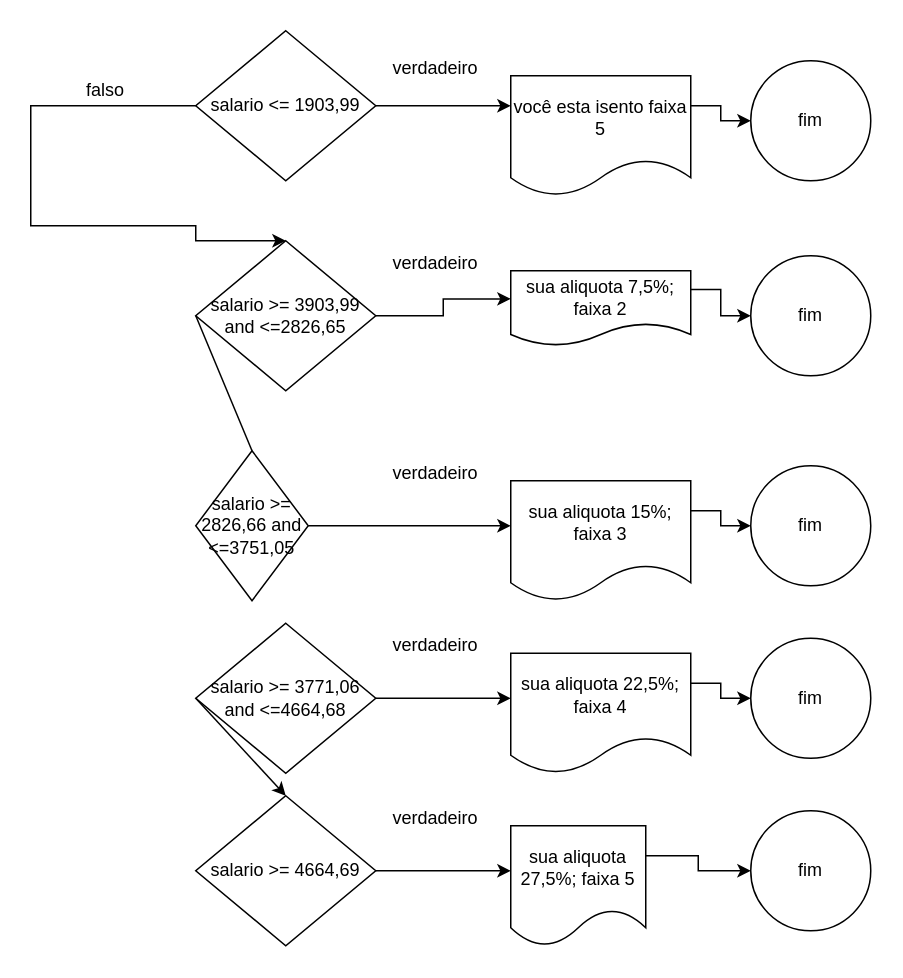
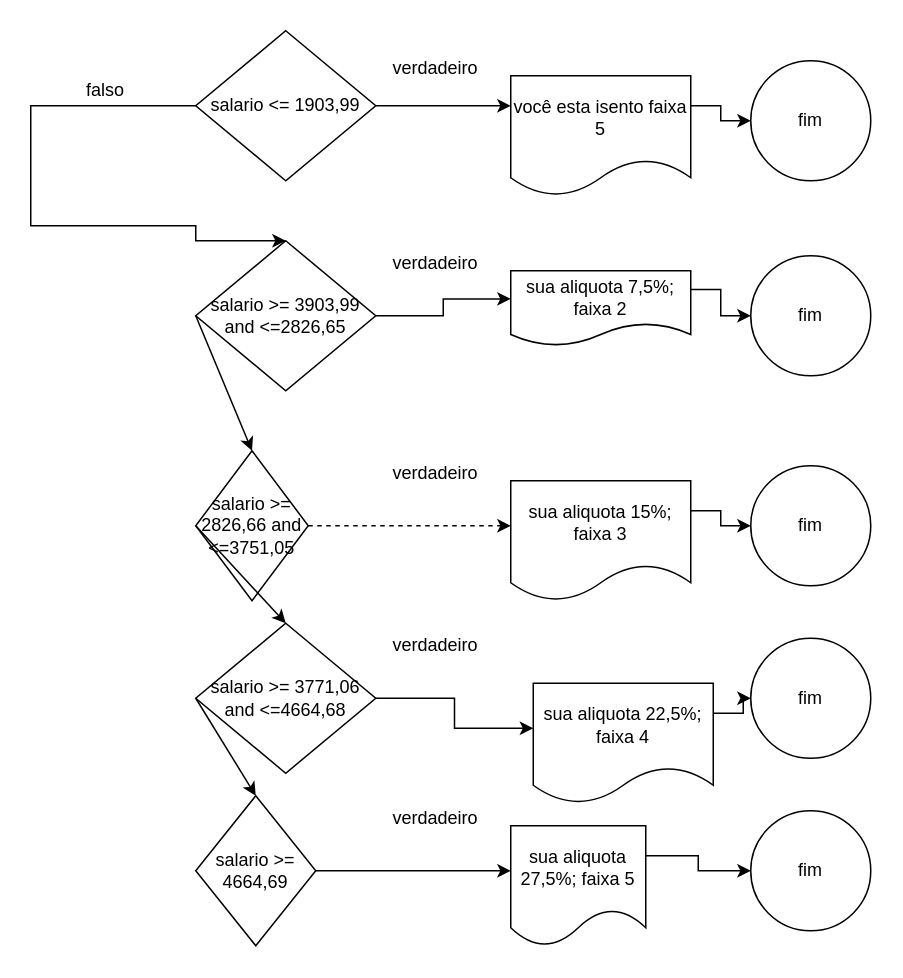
(249, 443) -> (248, 440)
(405, 526) -> (405, 526)
none -> (239, 572)
(601, 713) -> (623, 743)
(286, 871) -> (256, 871)
